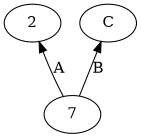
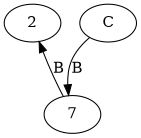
(59, 69) -> (59, 69)
(88, 74) -> (73, 58)
